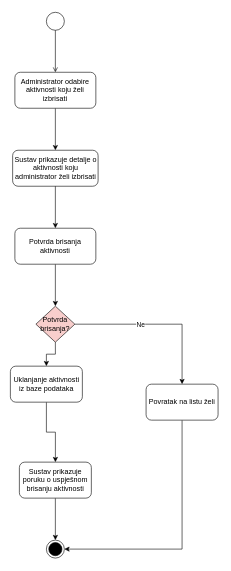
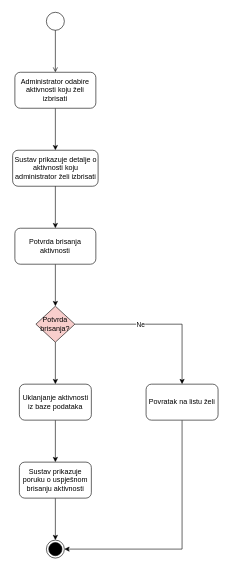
(46, 384) -> (55, 402)
